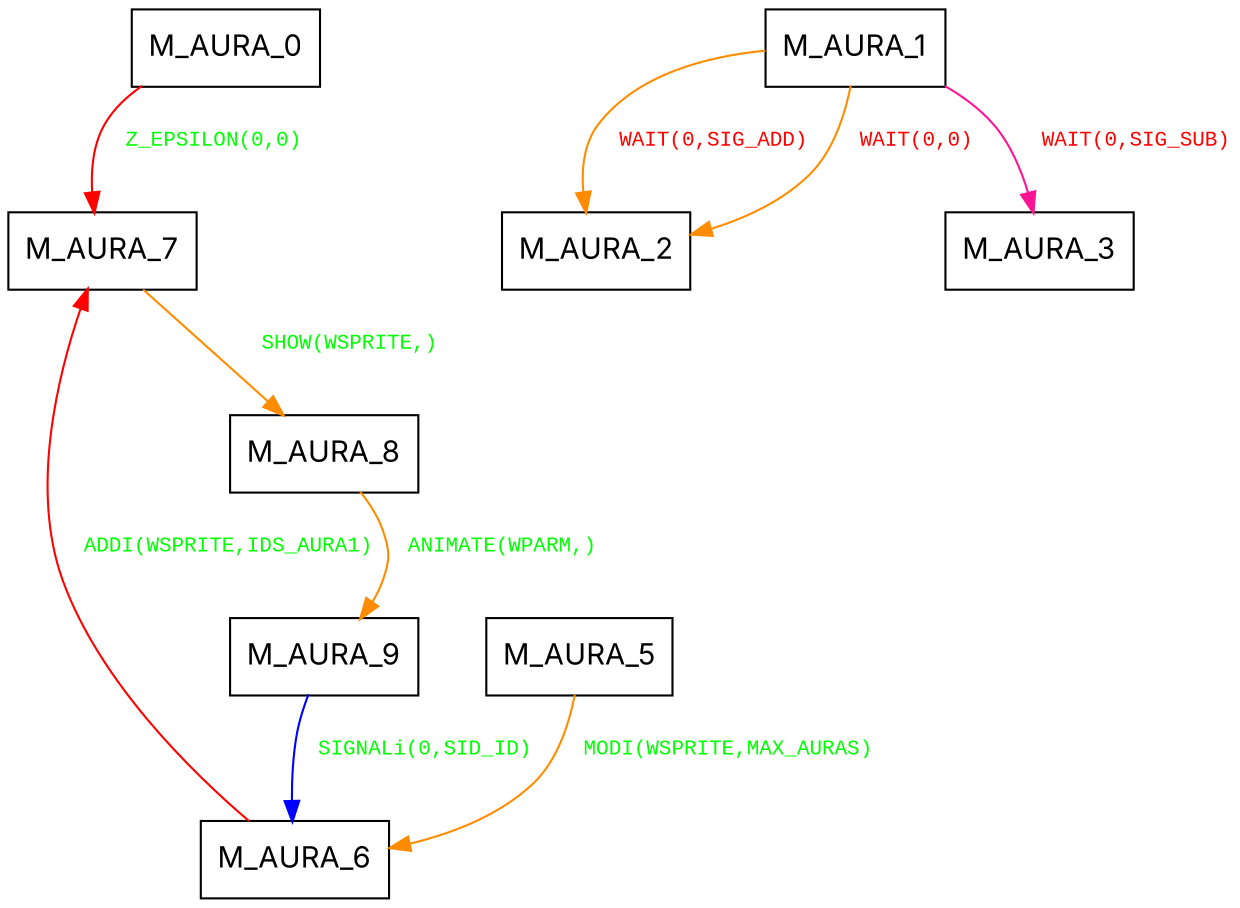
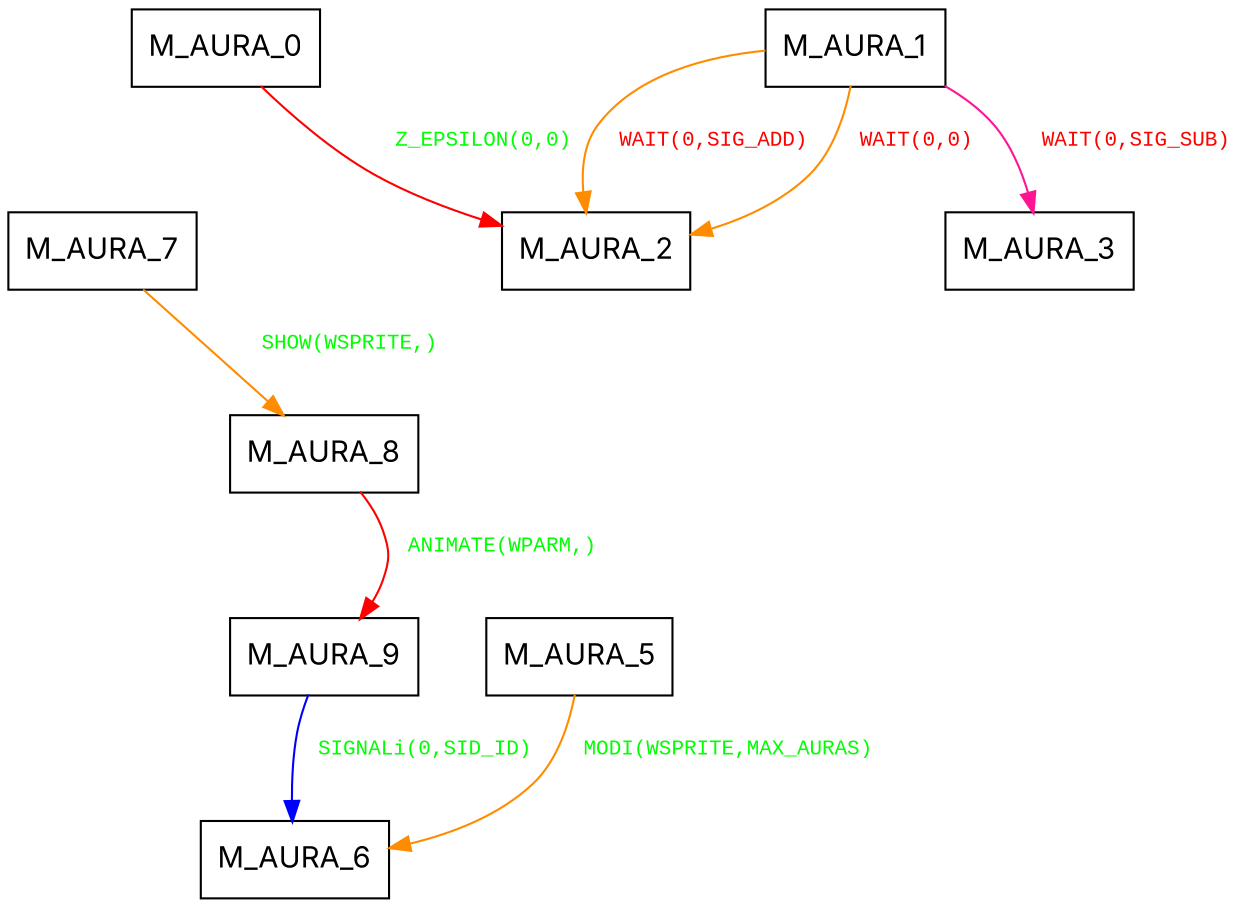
(101, 131) -> (362, 167)
(387, 545) -> (387, 545)
(69, 594) -> none
